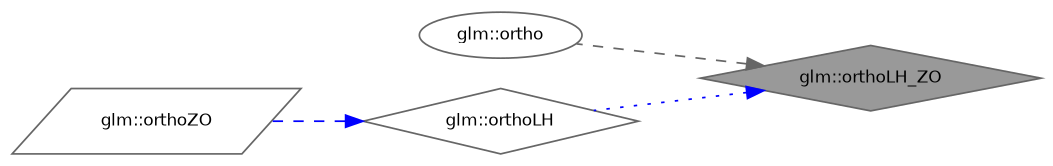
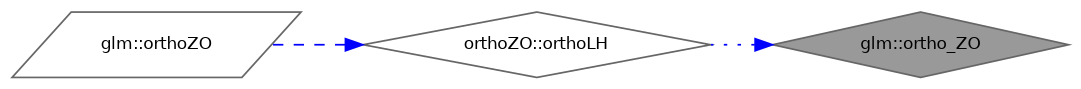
(501, 35) -> none
(871, 78) -> (921, 45)
(501, 121) -> (537, 45)
